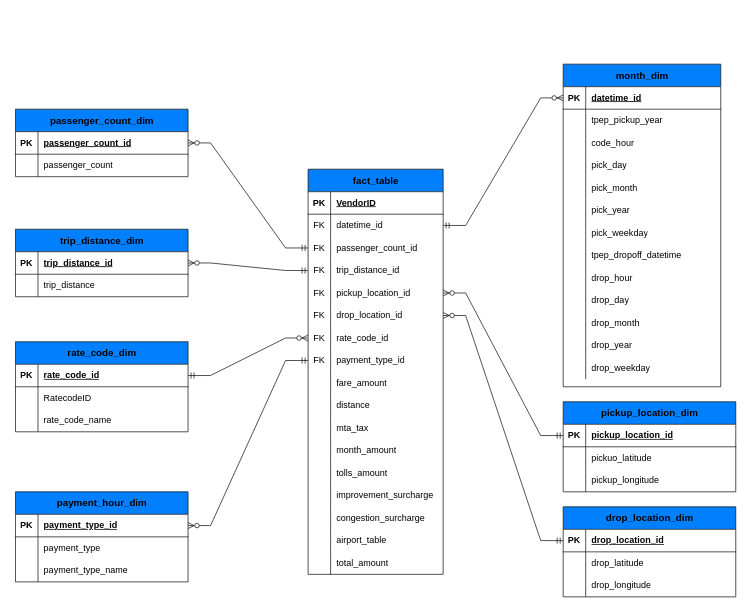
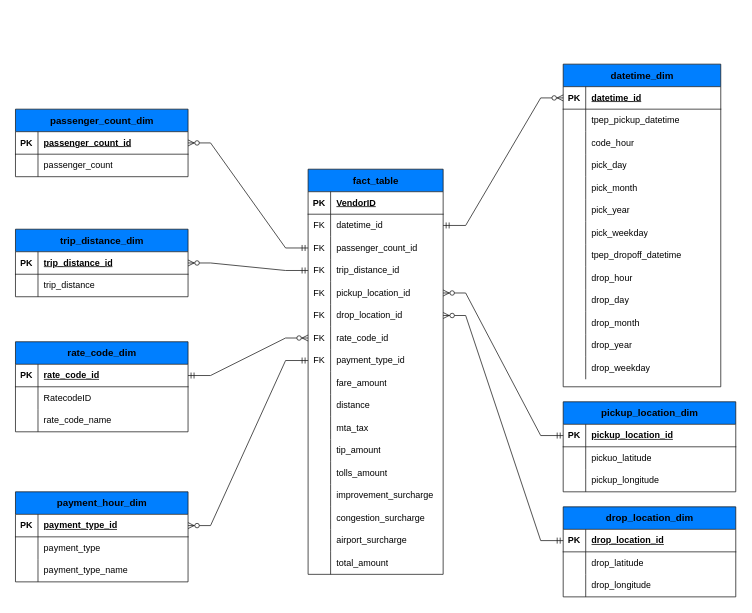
(642, 75) -> (642, 75)
(631, 120) -> (639, 120)
(367, 450) -> (360, 450)
(367, 540) -> (378, 540)
